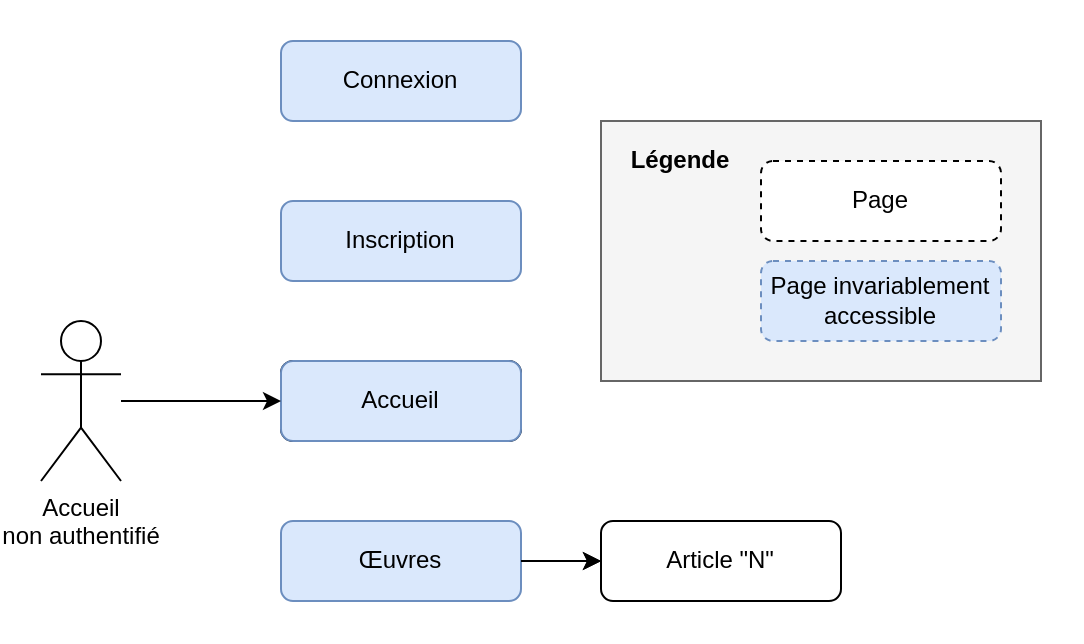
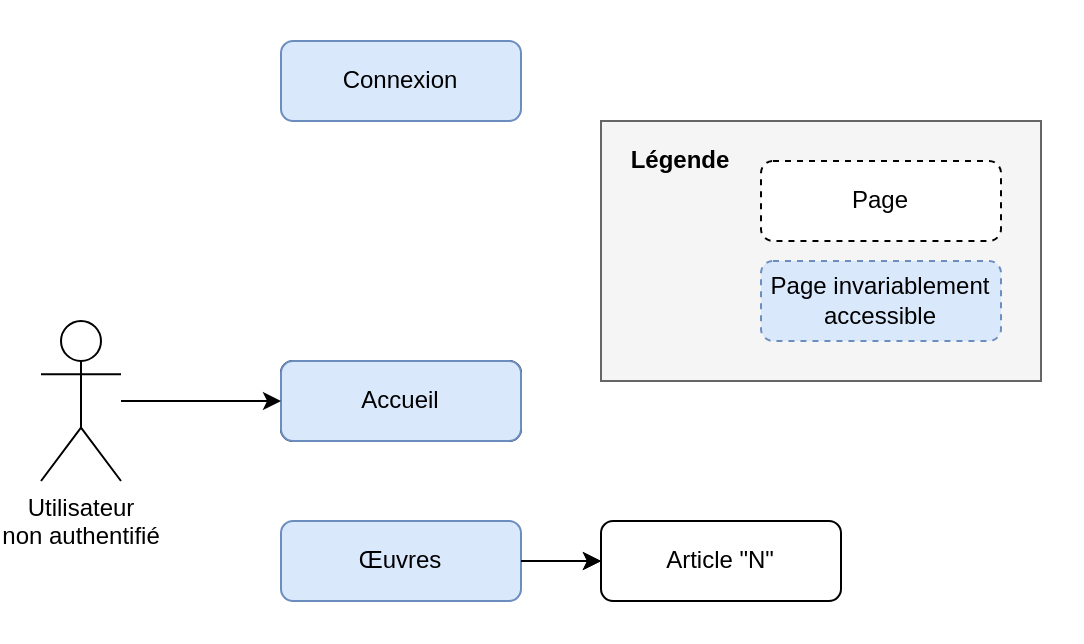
(401, 241) -> none
(82, 524) -> (82, 524)
